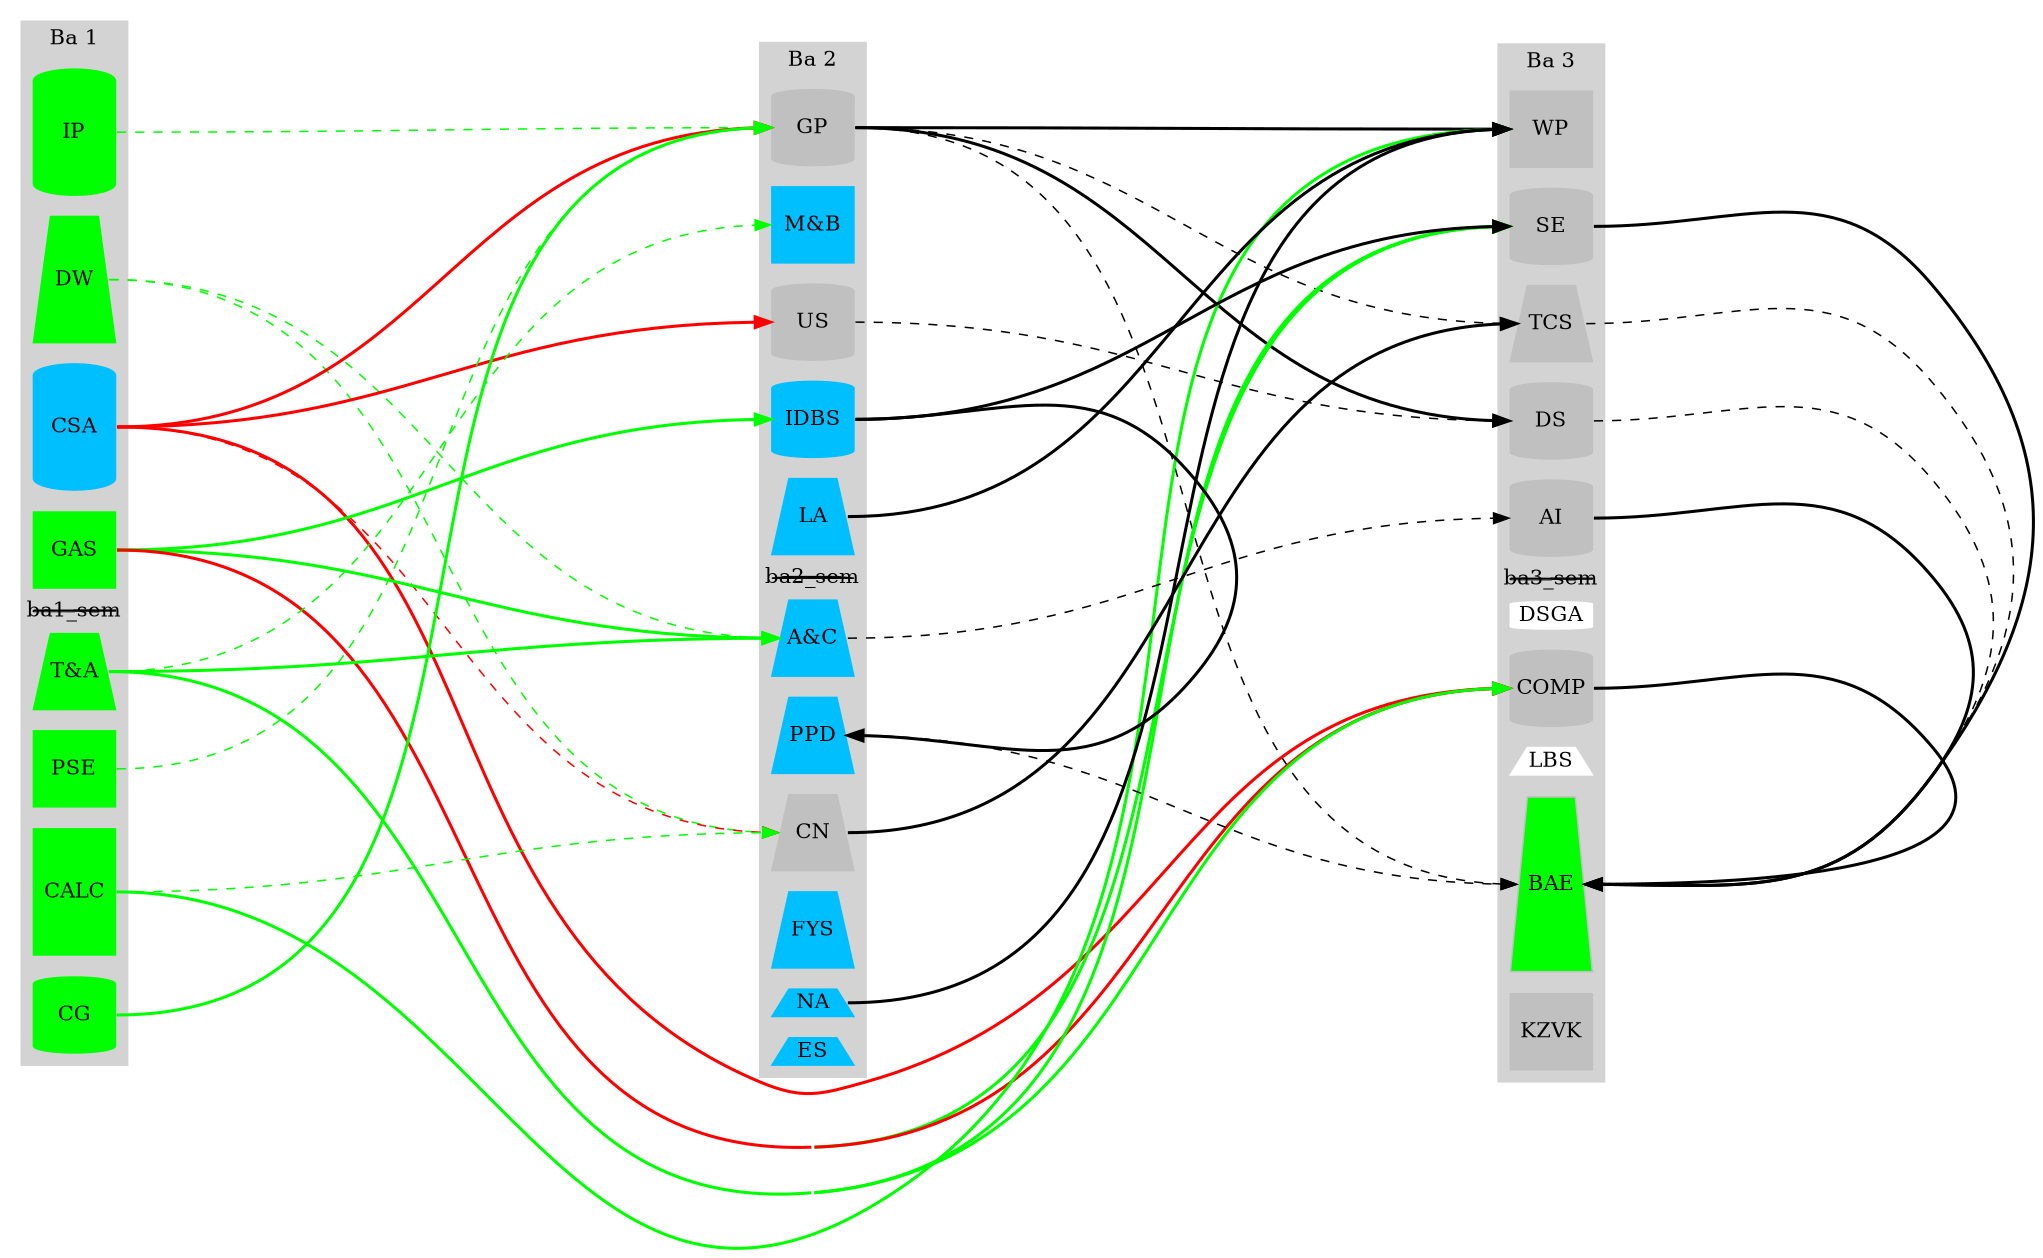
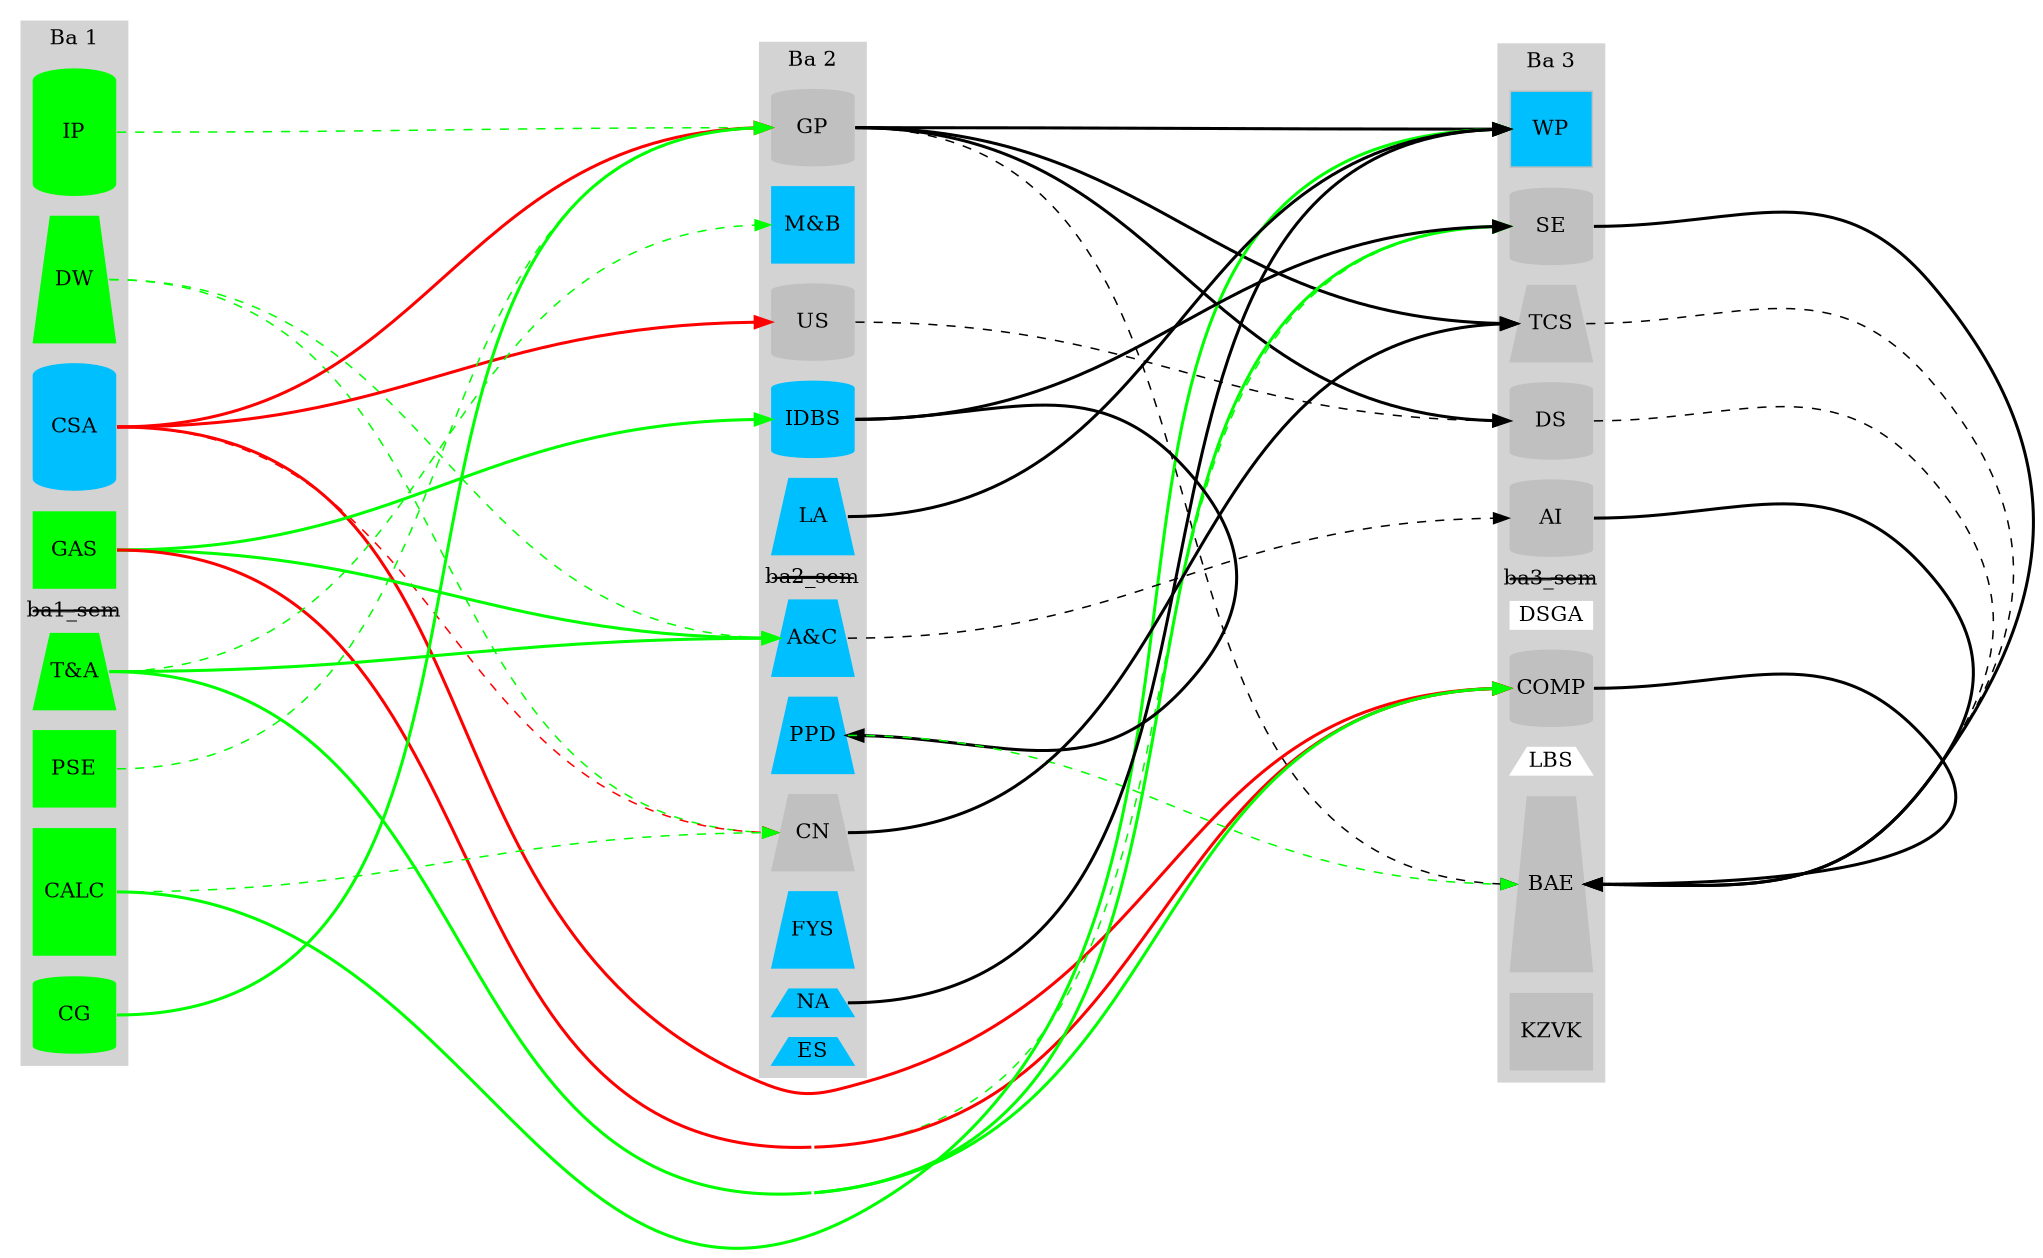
(1551, 129) -> (1551, 129)
(1179, 222) -> (1179, 222)
(1551, 615) -> (1551, 615)
(1175, 807) -> (1175, 807)
(1115, 873) -> (1115, 873)
(1551, 884) -> (1551, 884)
